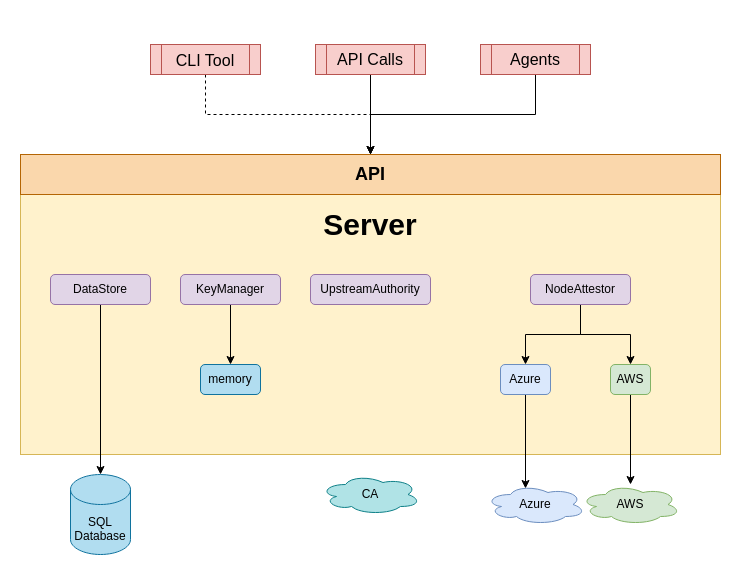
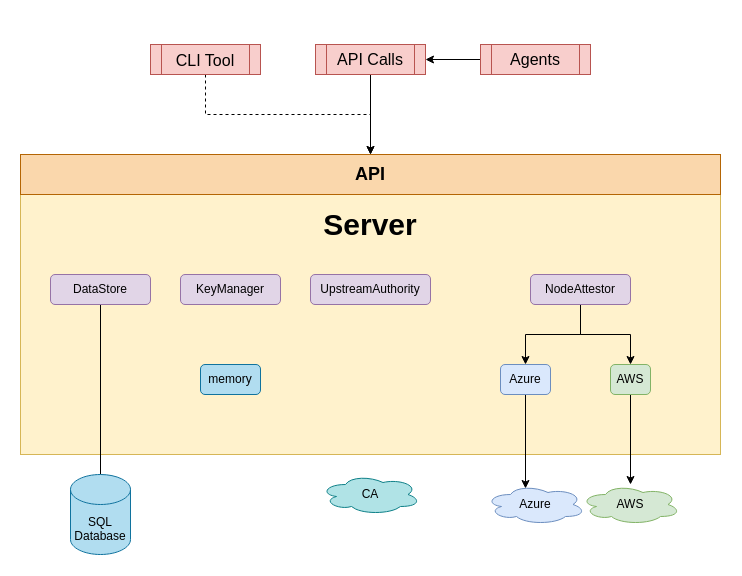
(474, 115) -> (456, 60)
(231, 331) -> none
(101, 466) -> (101, 469)
